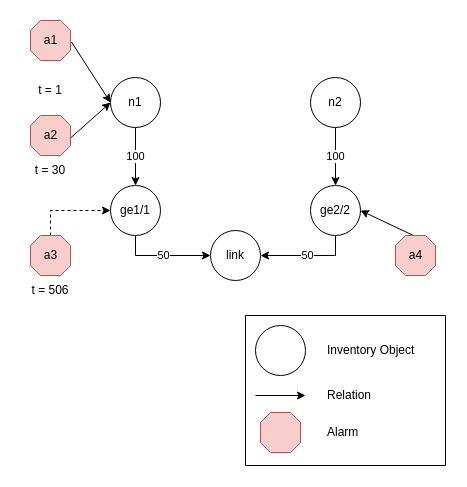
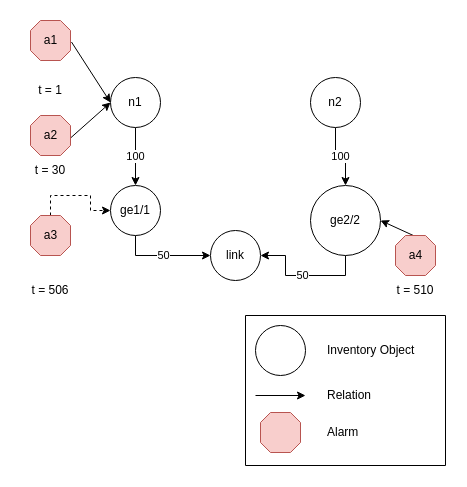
(336, 211) -> (346, 221)
(51, 256) -> (51, 236)
none -> (416, 291)
